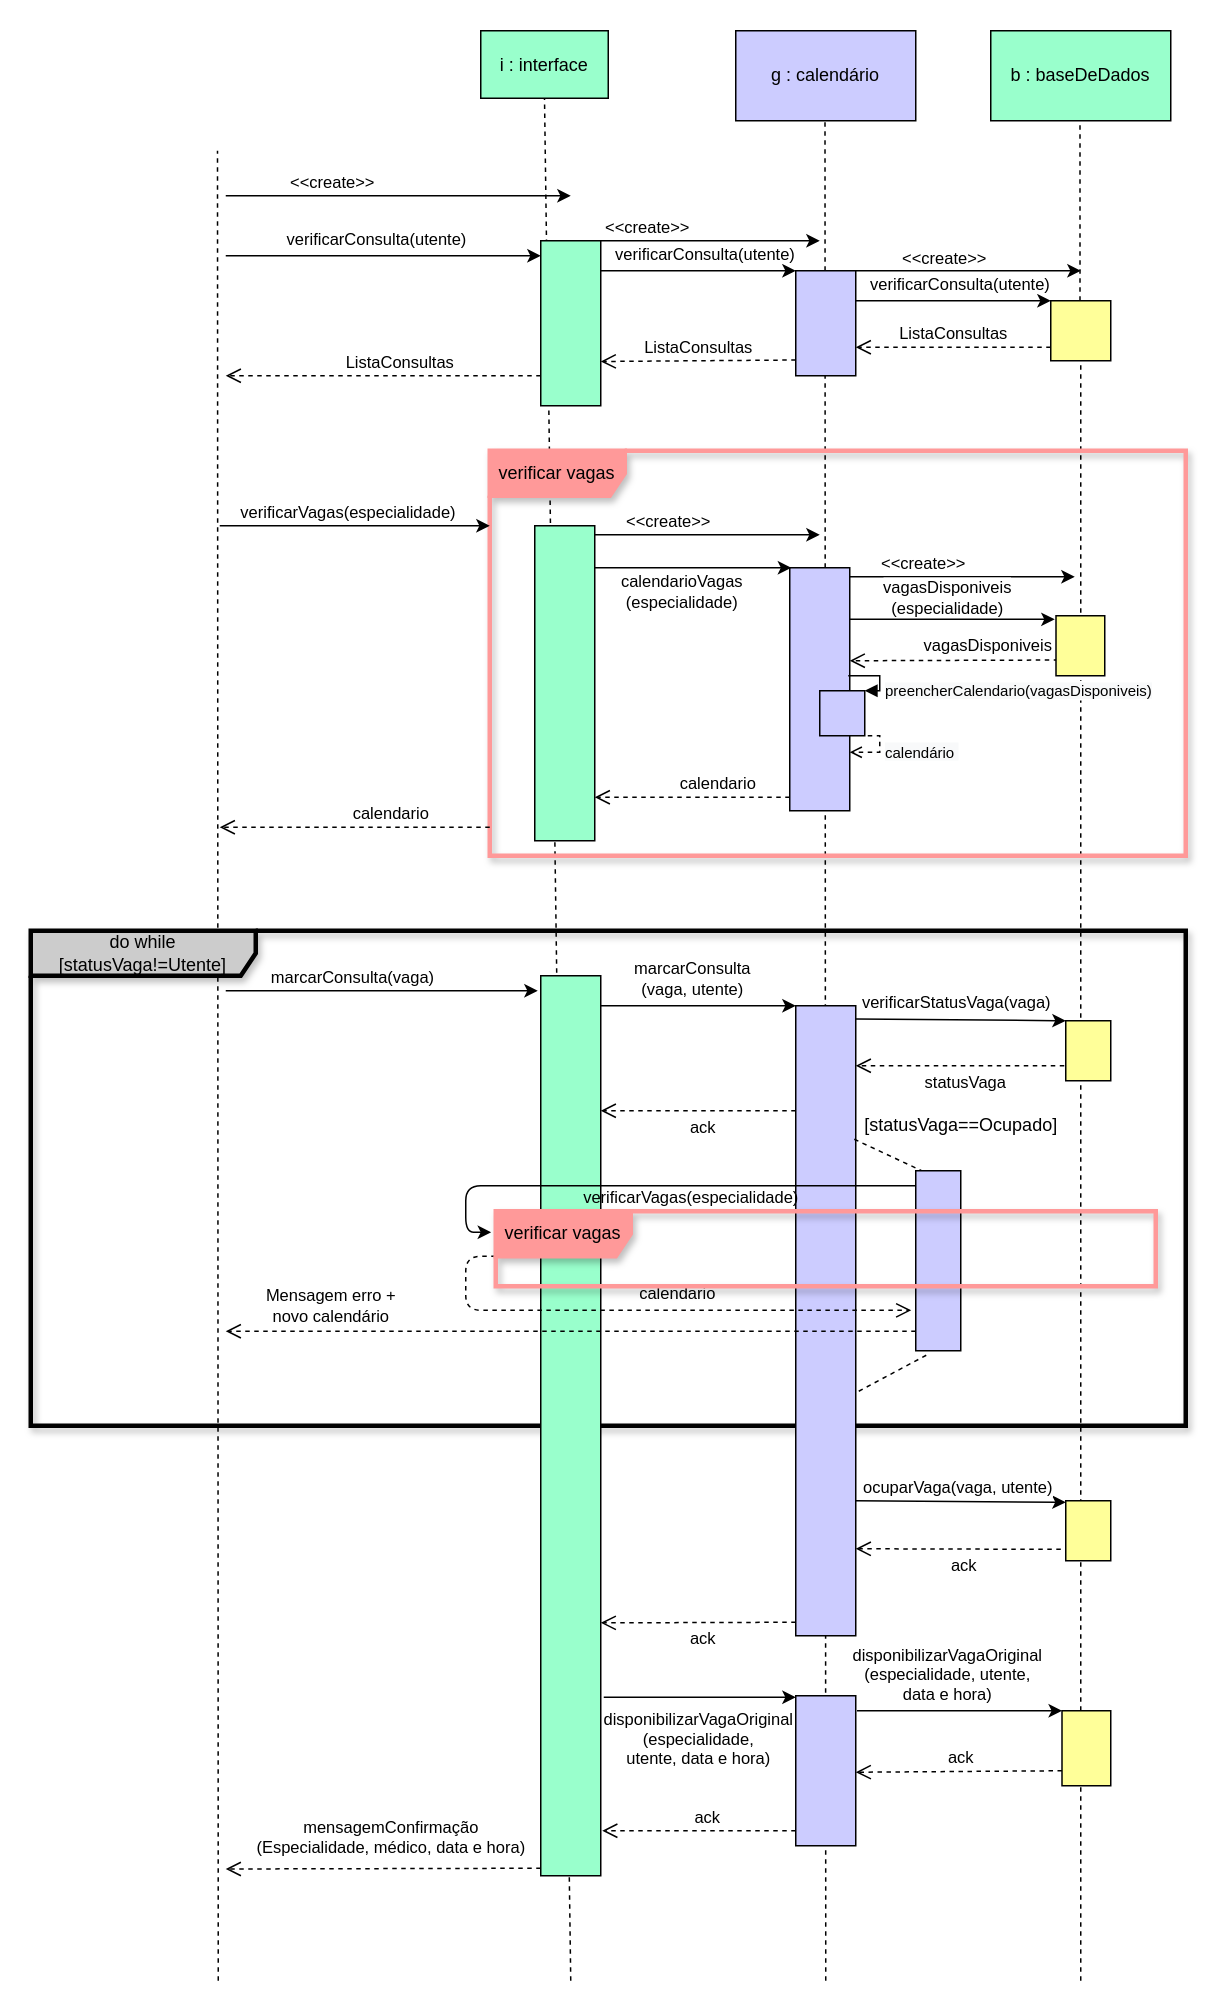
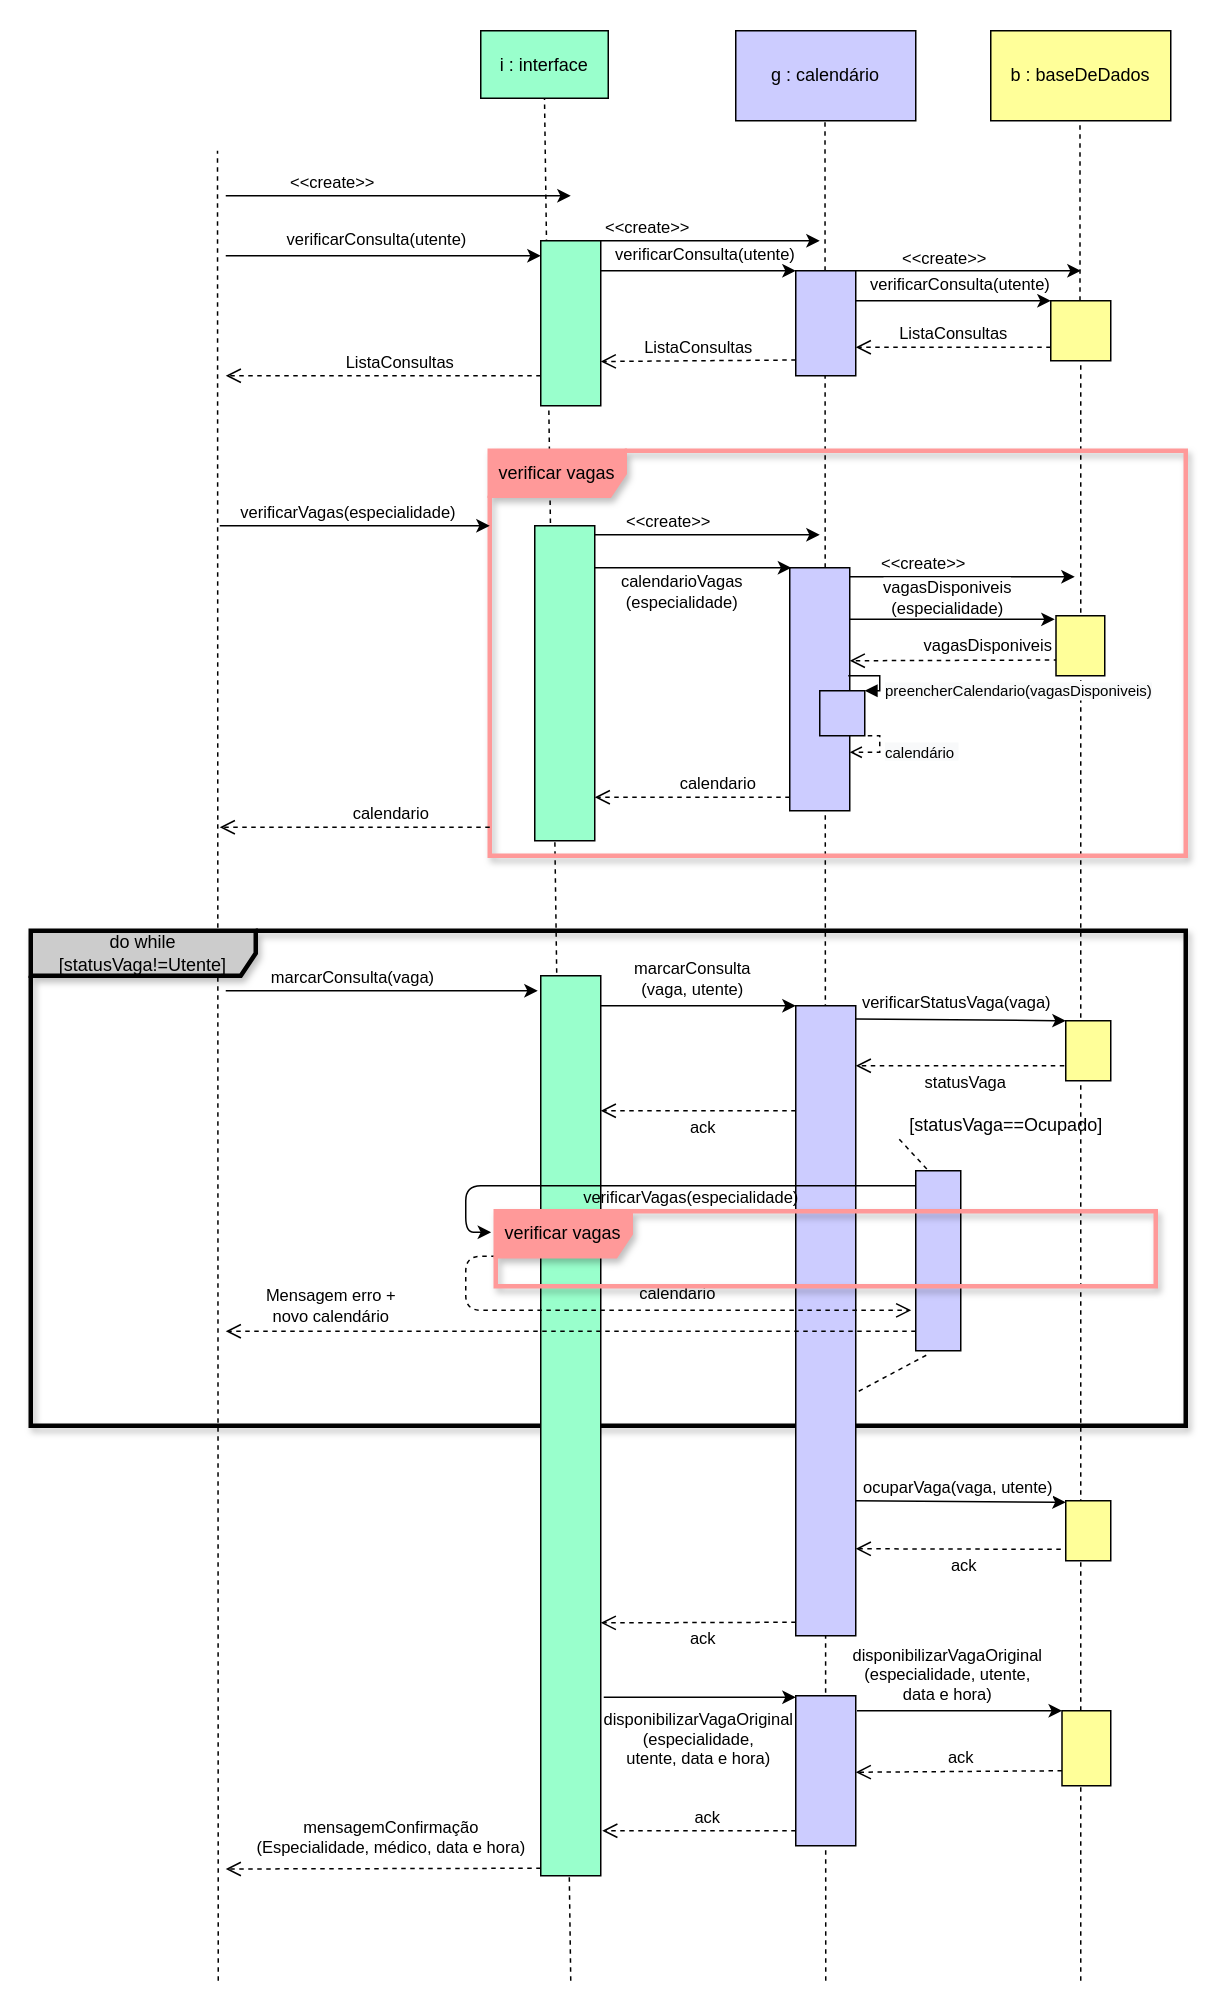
(1081, 76) -> (1081, 76)
(961, 1126) -> (1006, 1126)
